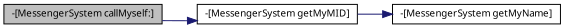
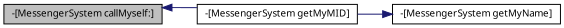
(175, 21) -> (185, 8)
